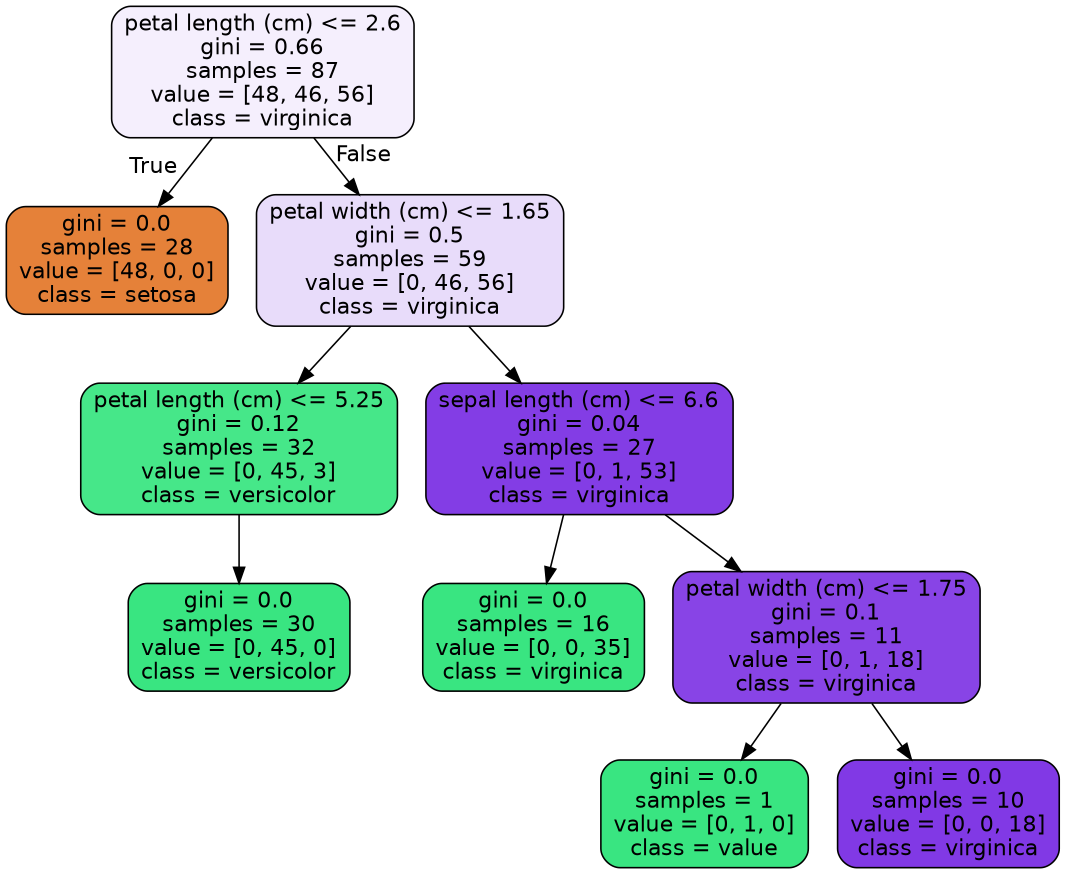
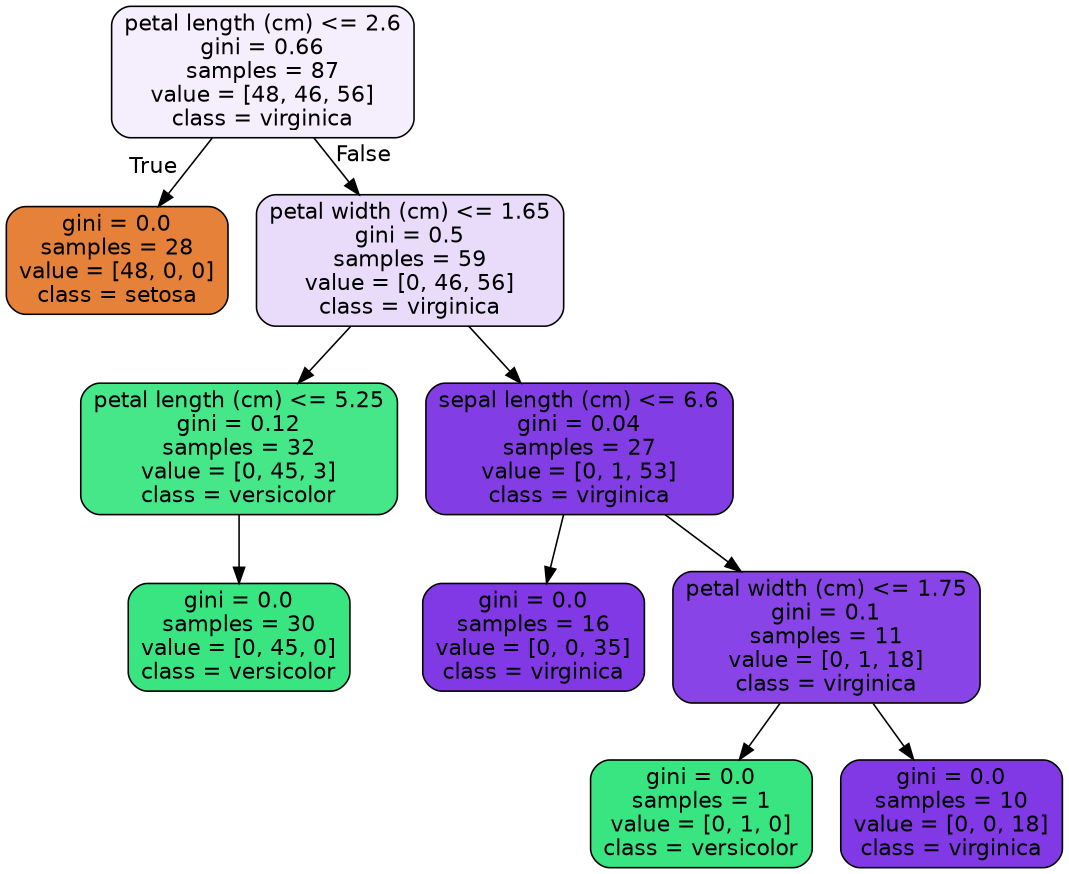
(534, 637) -> (534, 637)
(705, 814) -> (701, 814)
